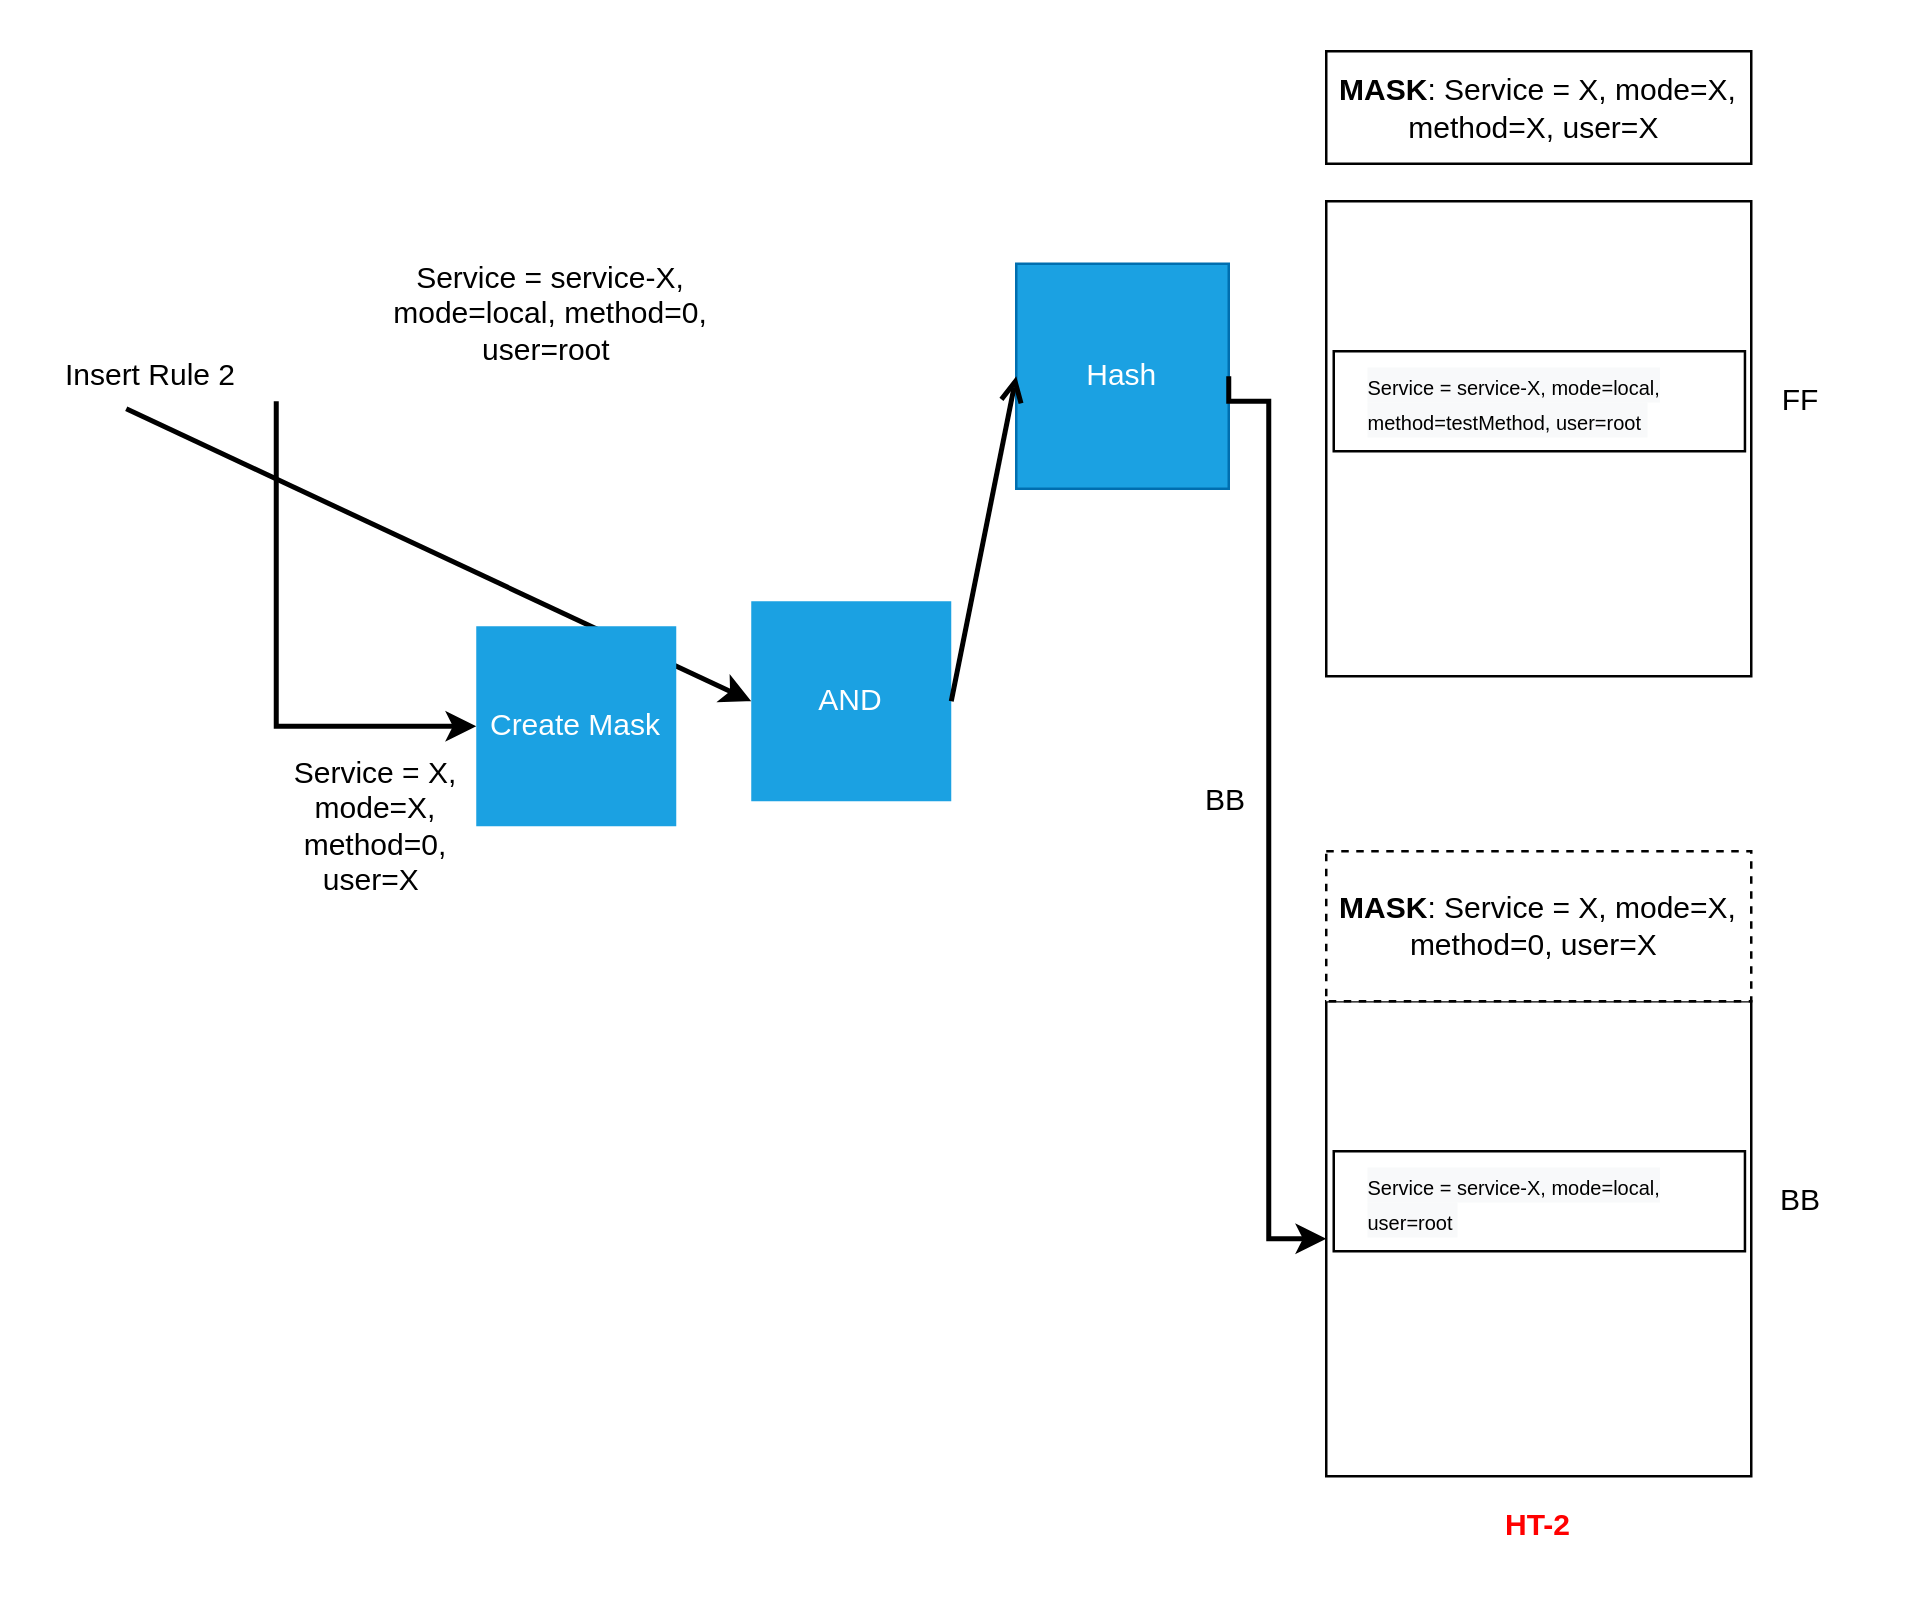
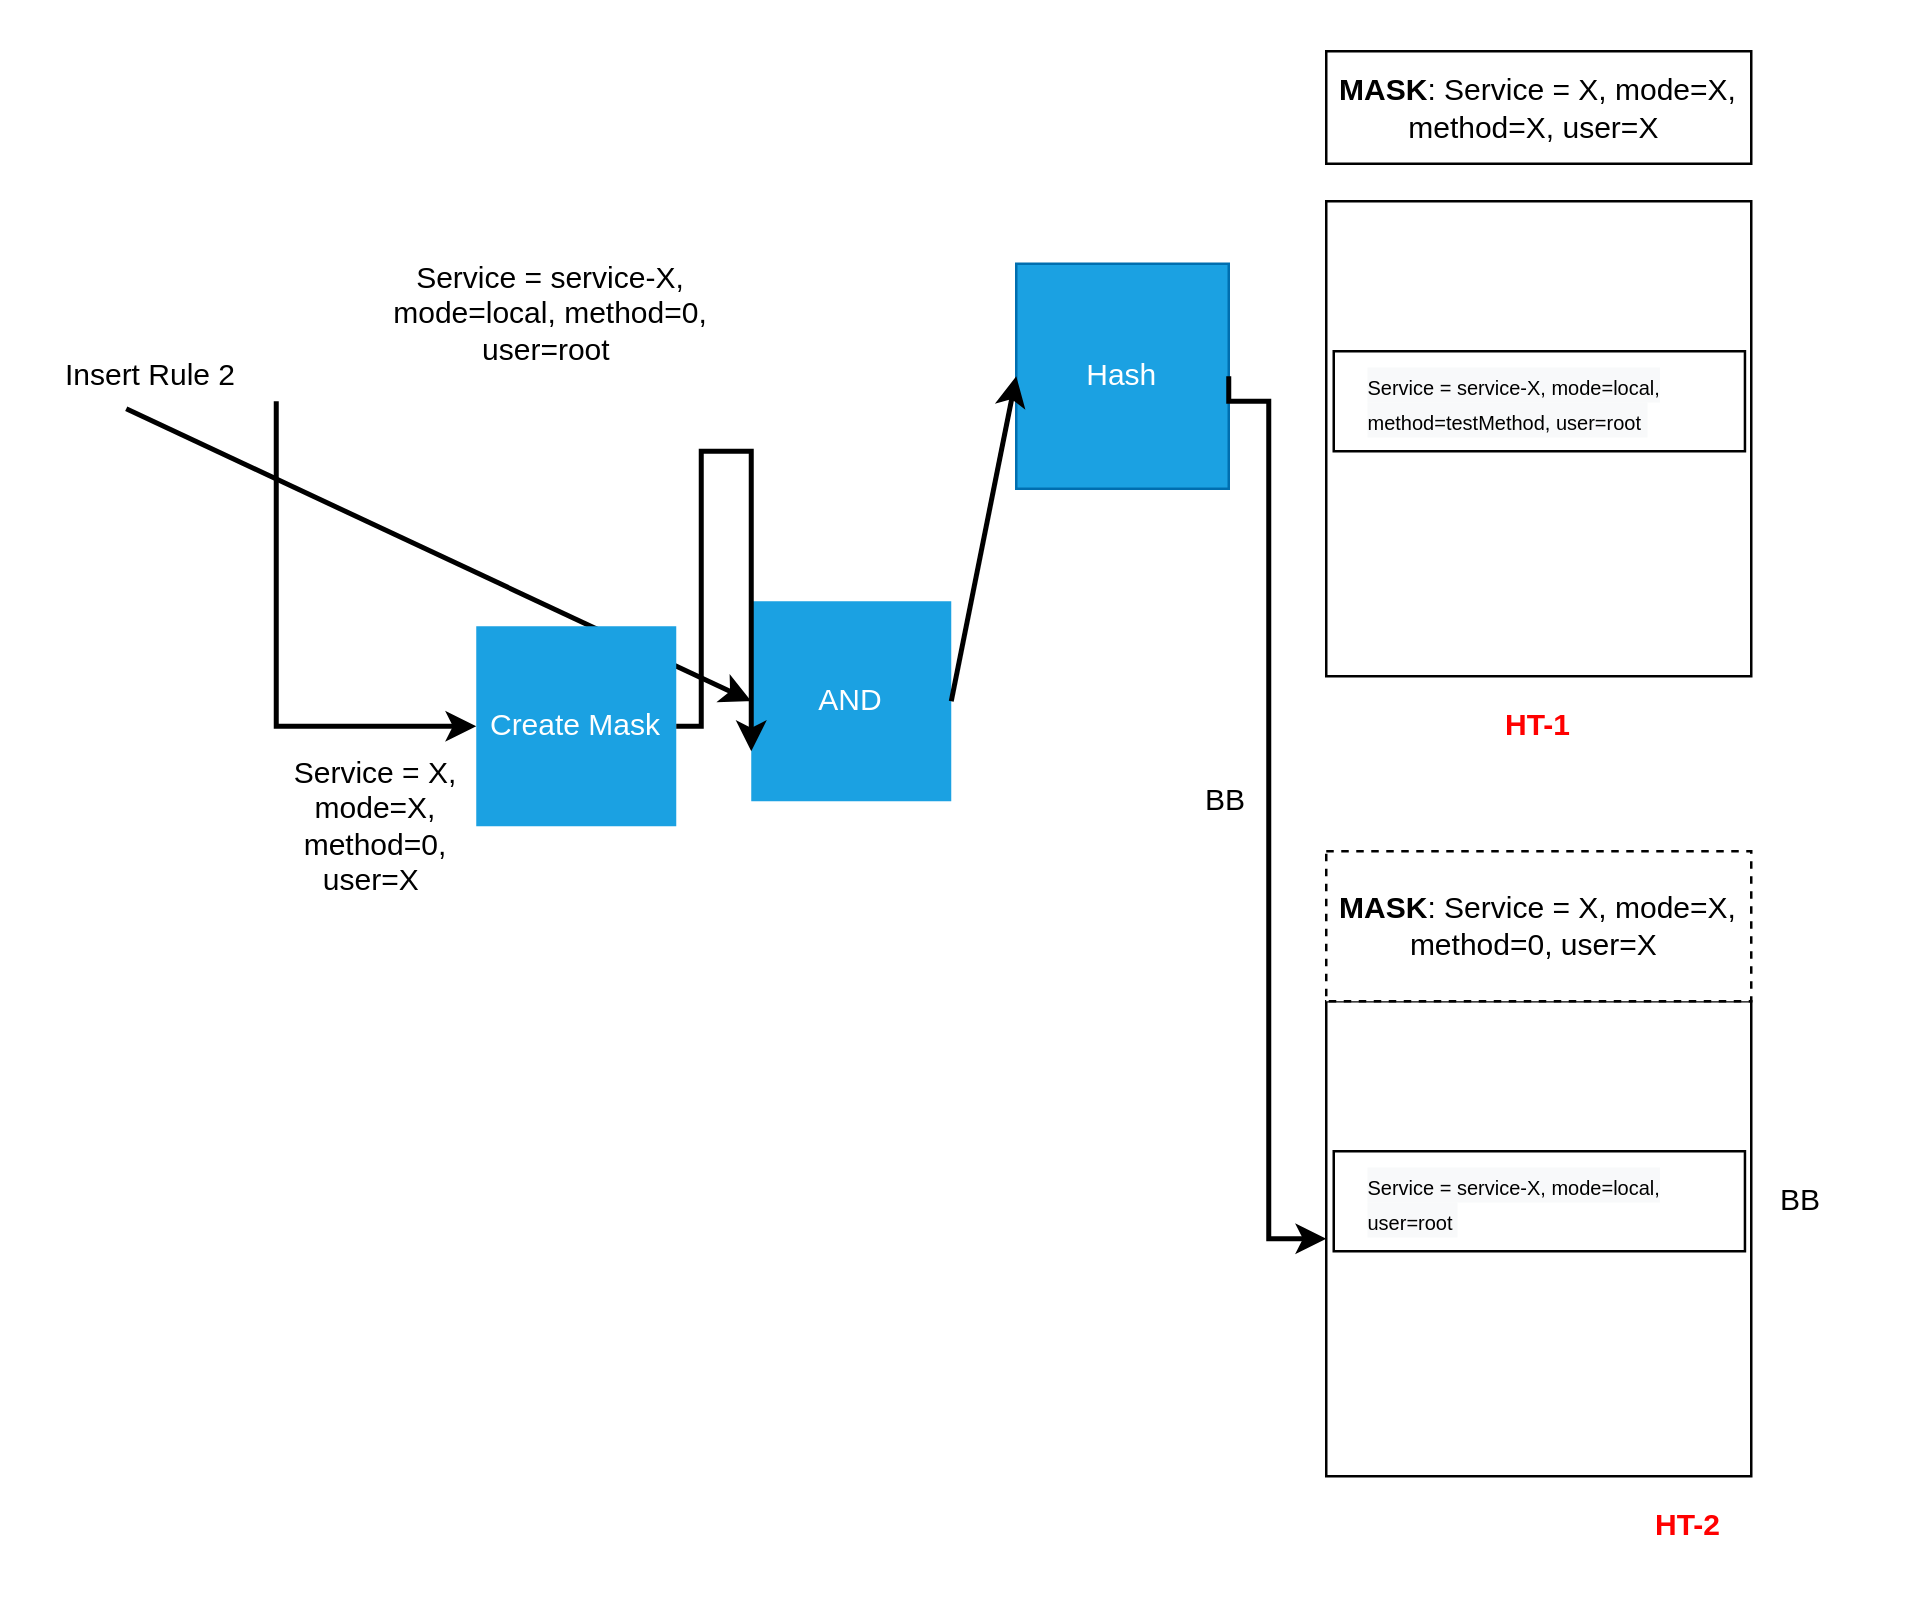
(1012, 396) -> (1012, 398)
(1801, 401) -> none
none -> (751, 454)
none -> (1539, 726)
(1539, 1526) -> (1689, 1526)
